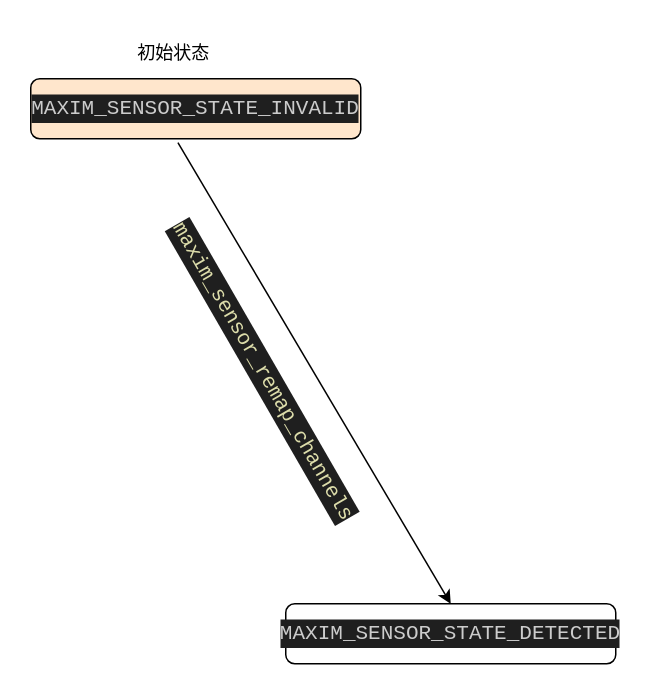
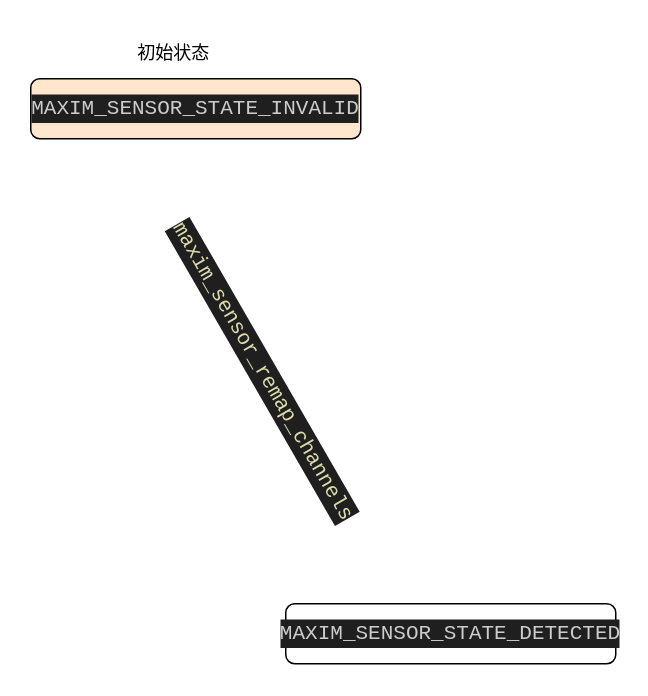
(312, 369) -> none
